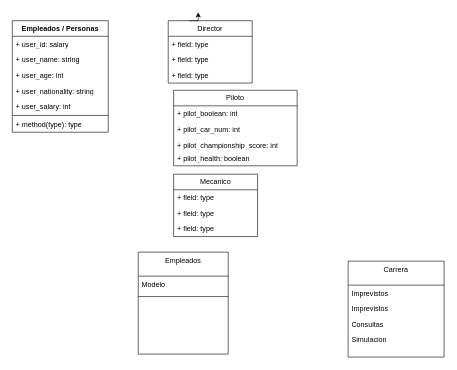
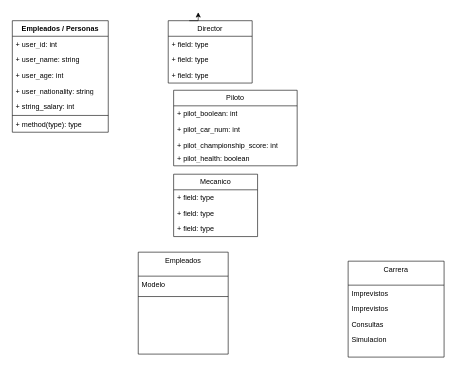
(45, 45) -> (39, 45)
(48, 107) -> (51, 107)
